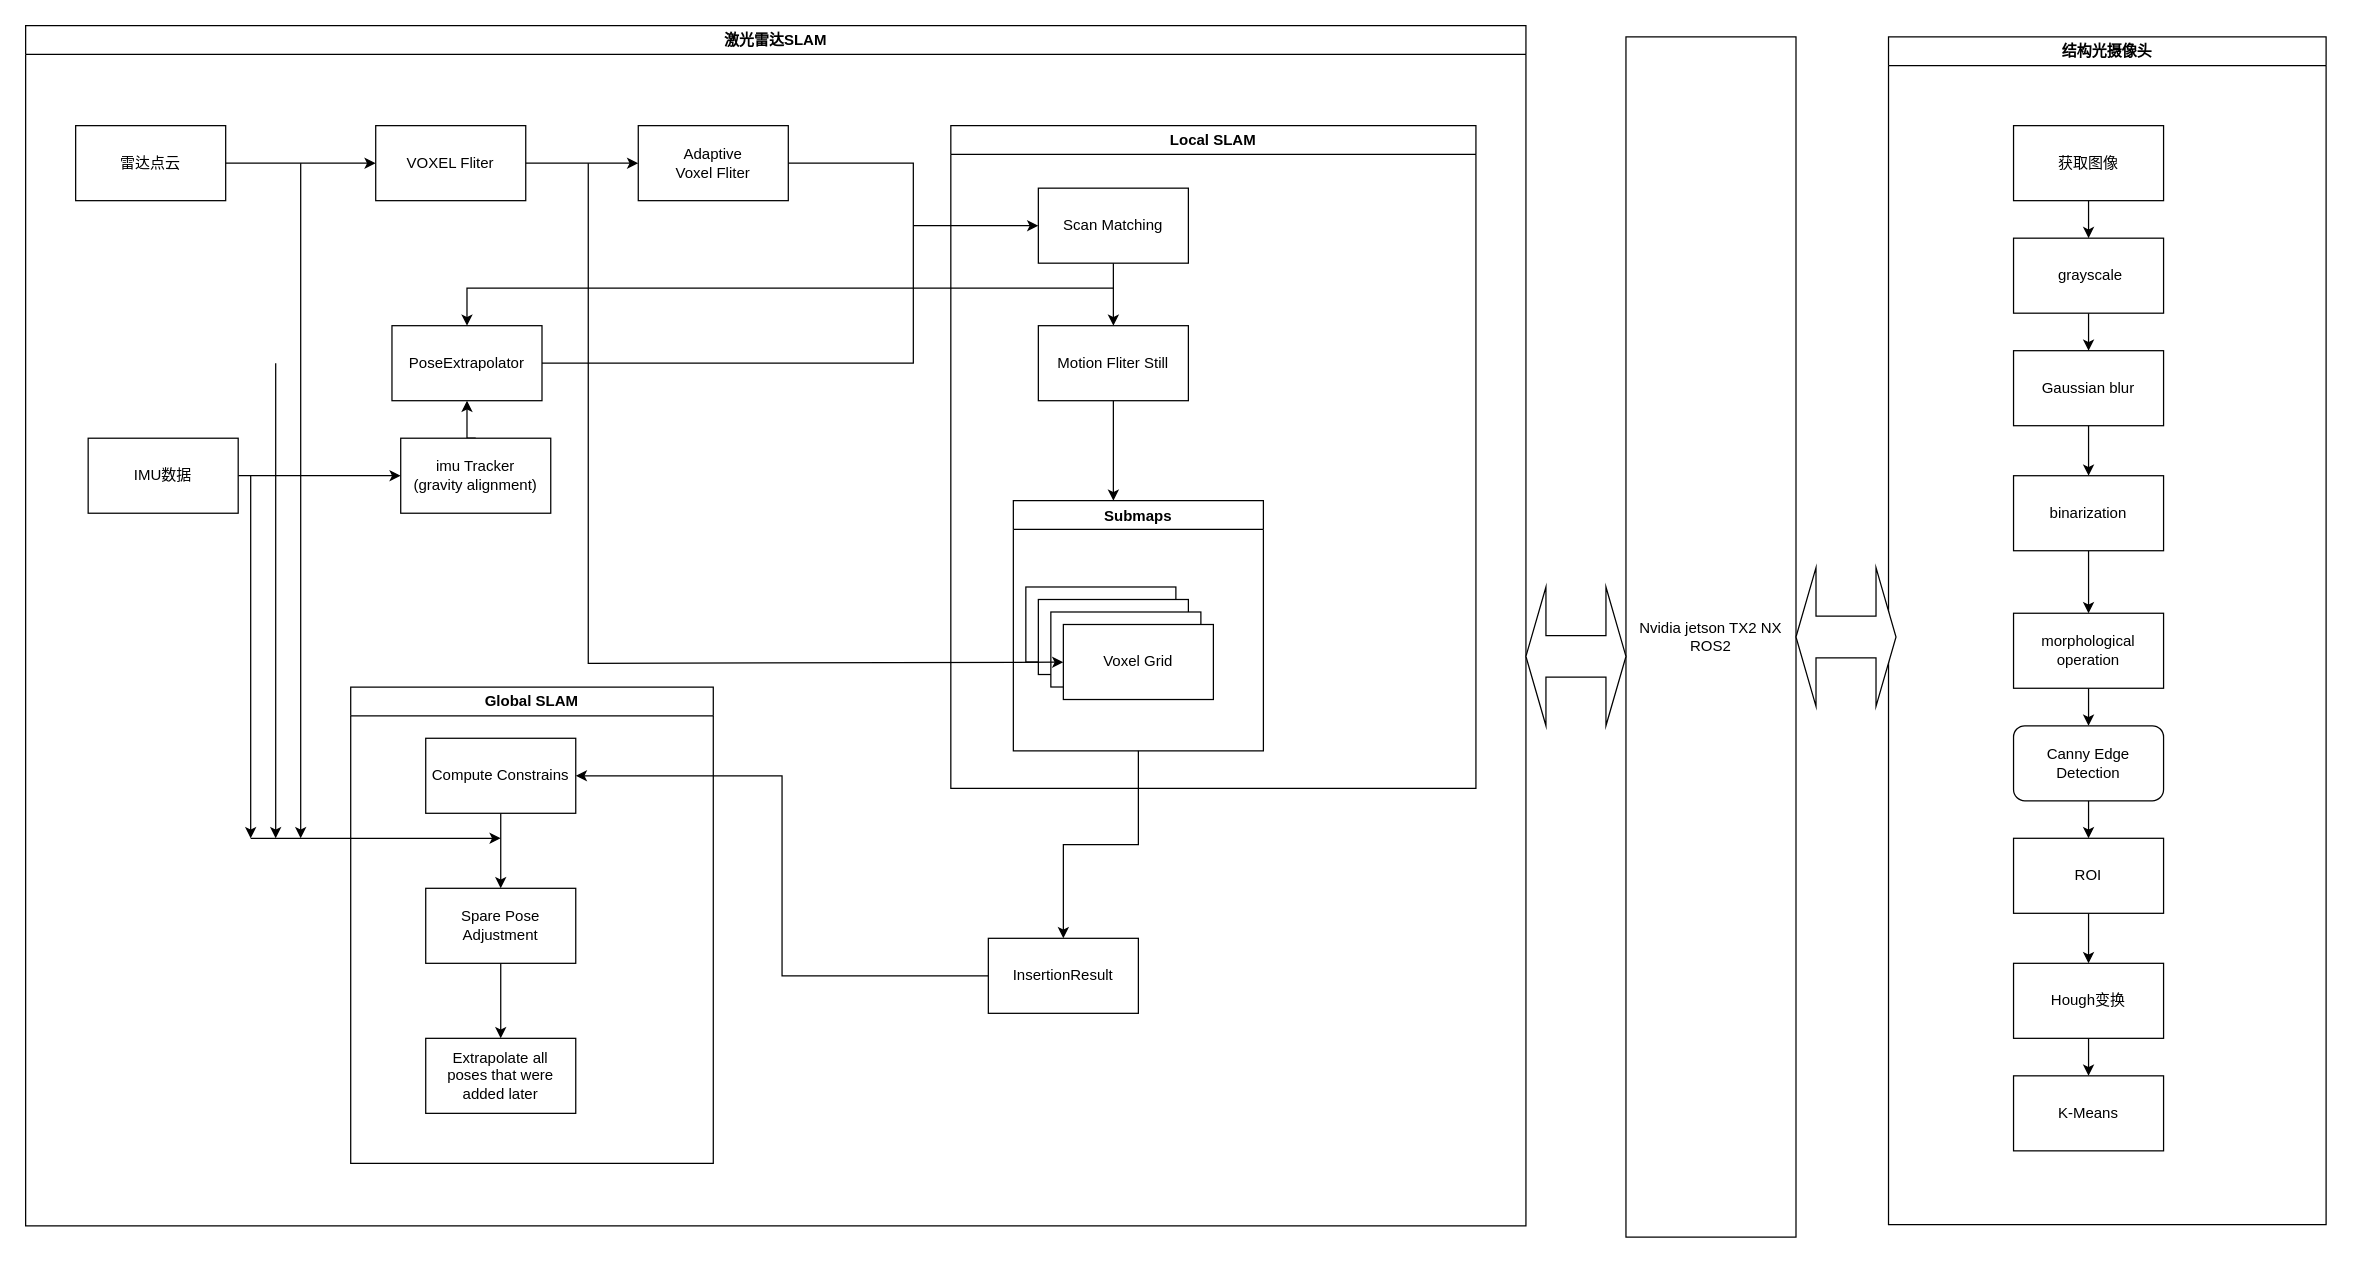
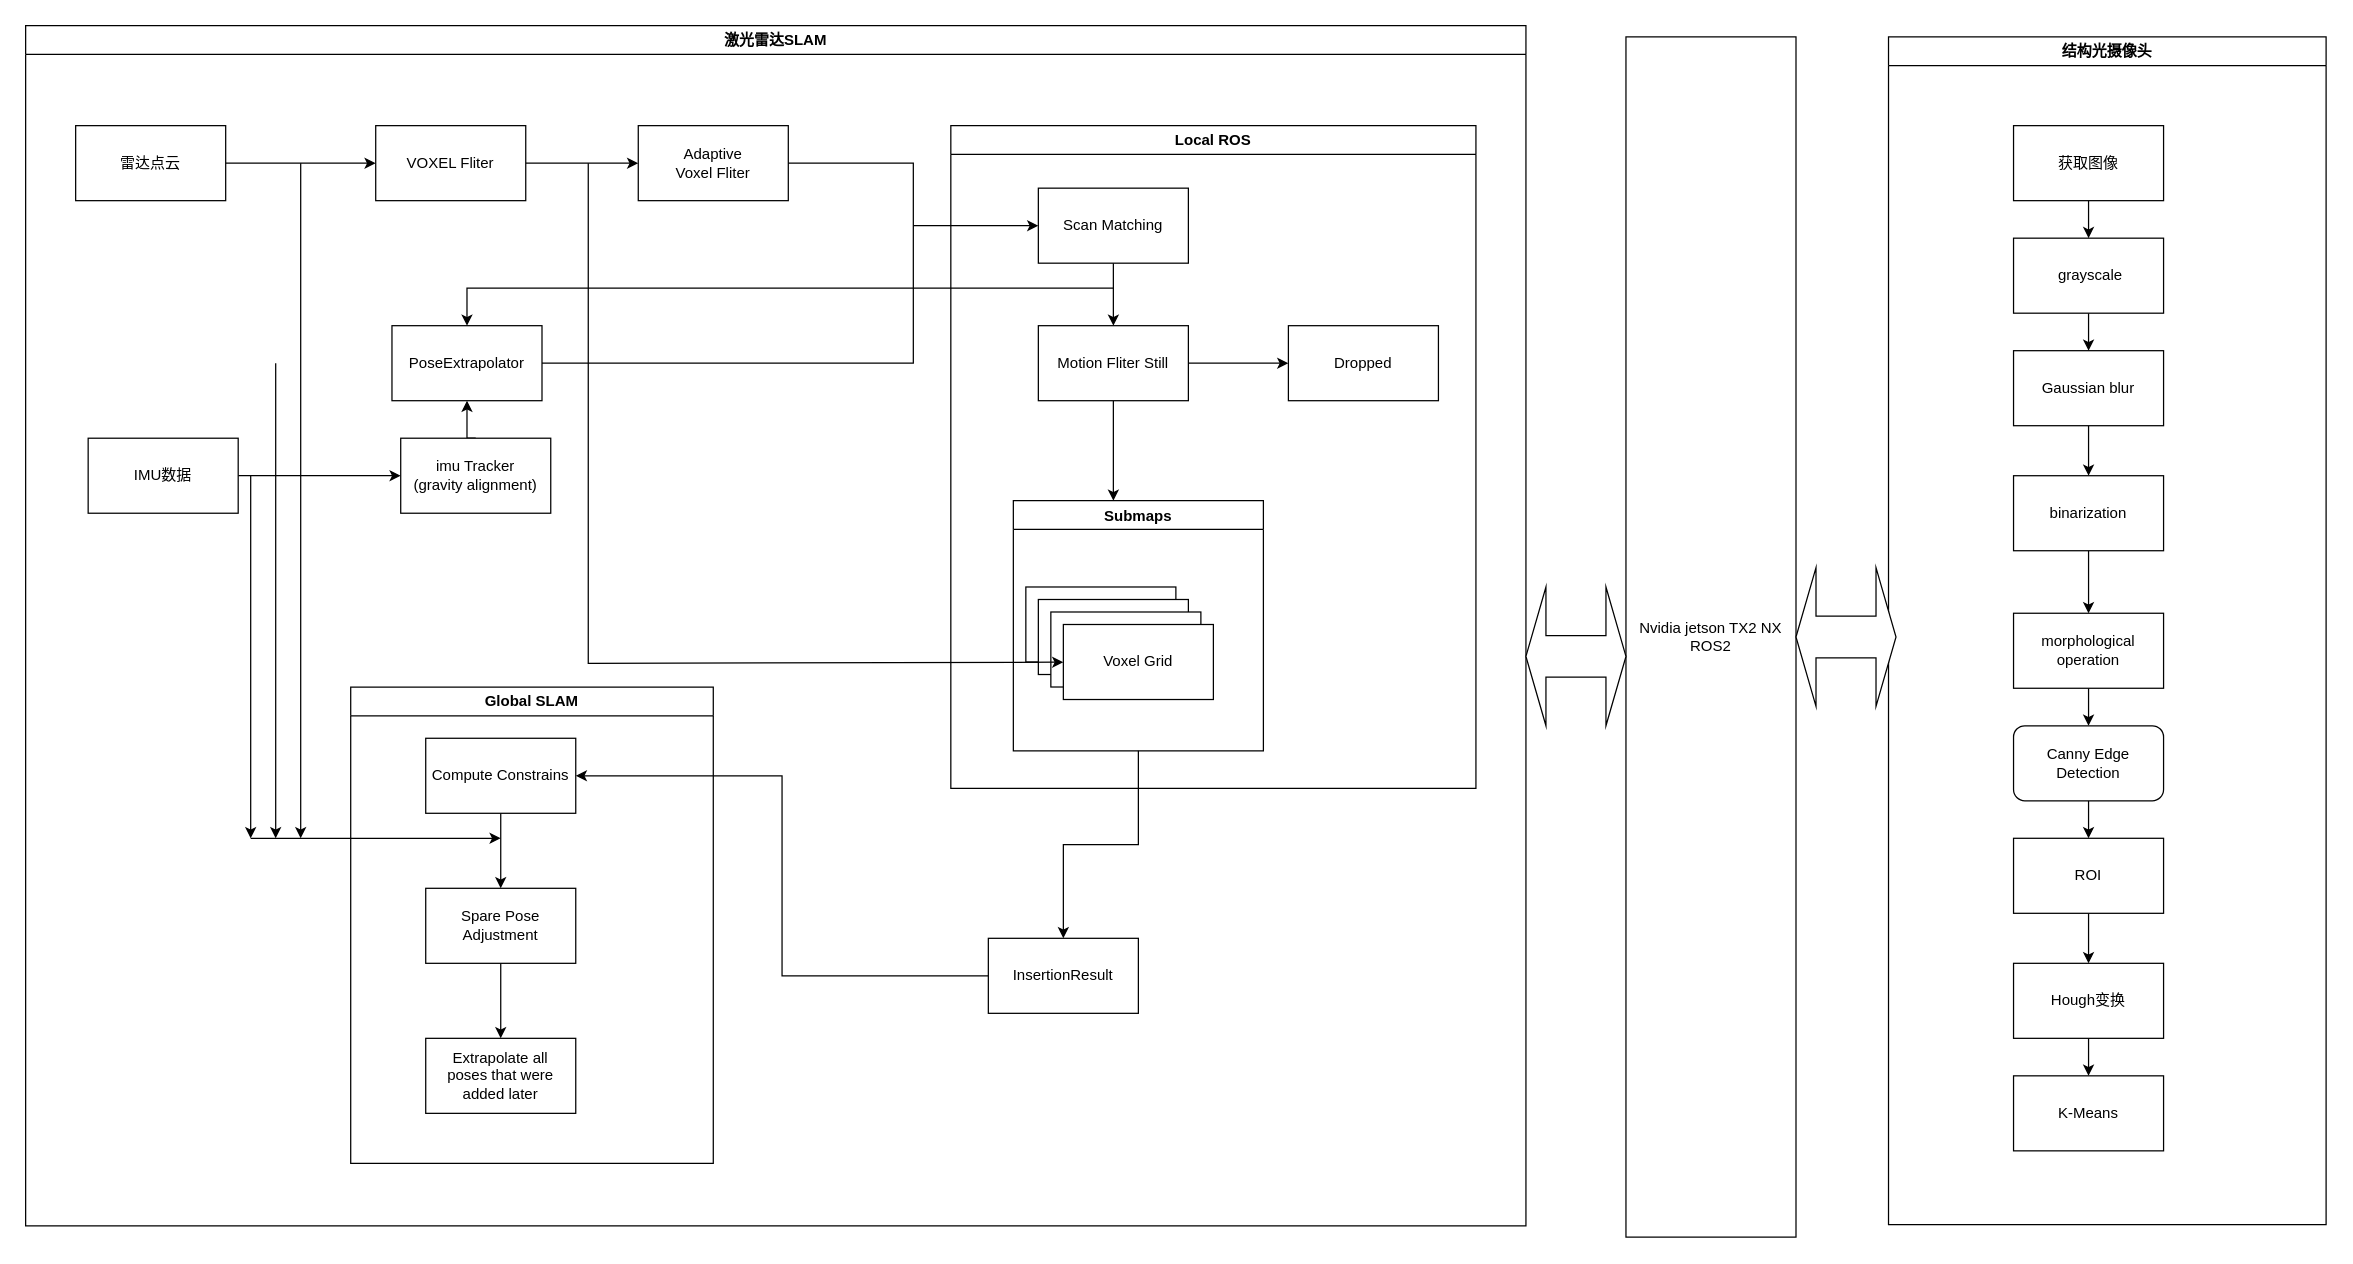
(1213, 141) -> (1213, 141)
none -> (1234, 363)
none -> (1363, 363)
